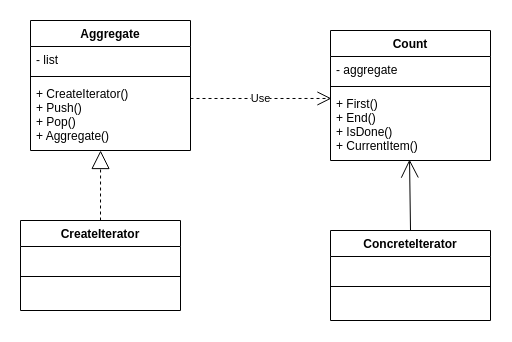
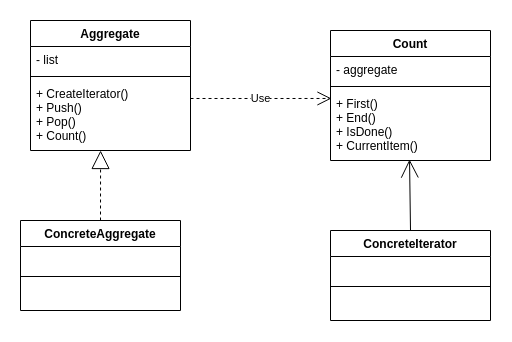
(95, 94) -> (95, 94)
(100, 234) -> (100, 234)
